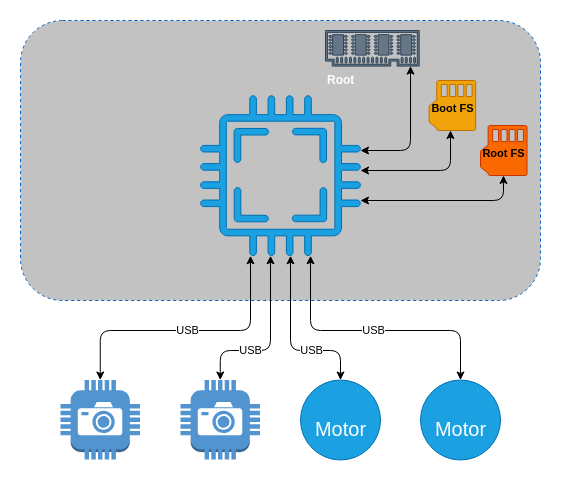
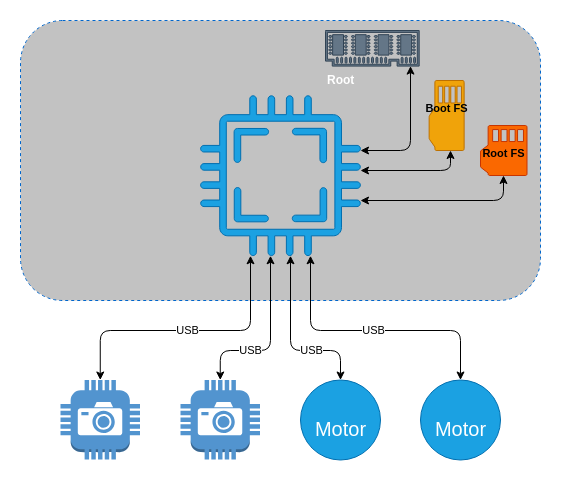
(452, 106) -> (447, 116)
